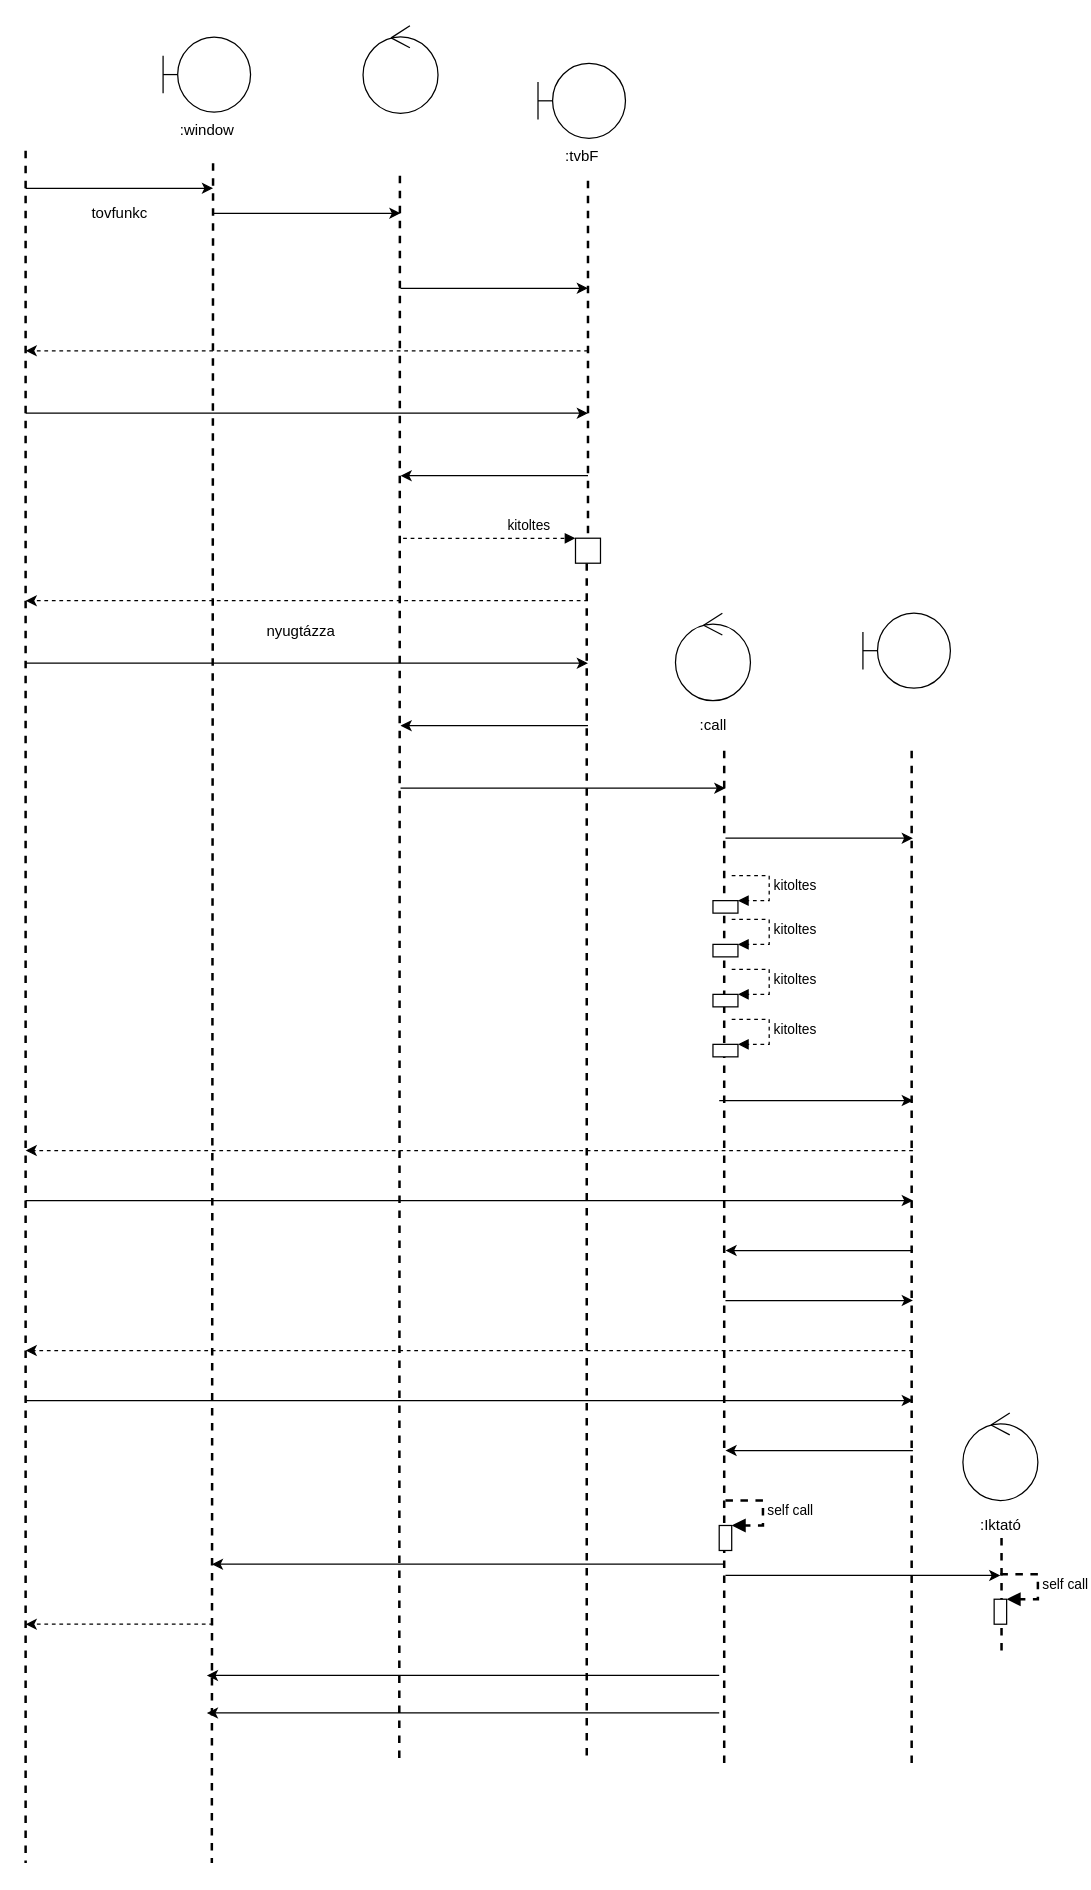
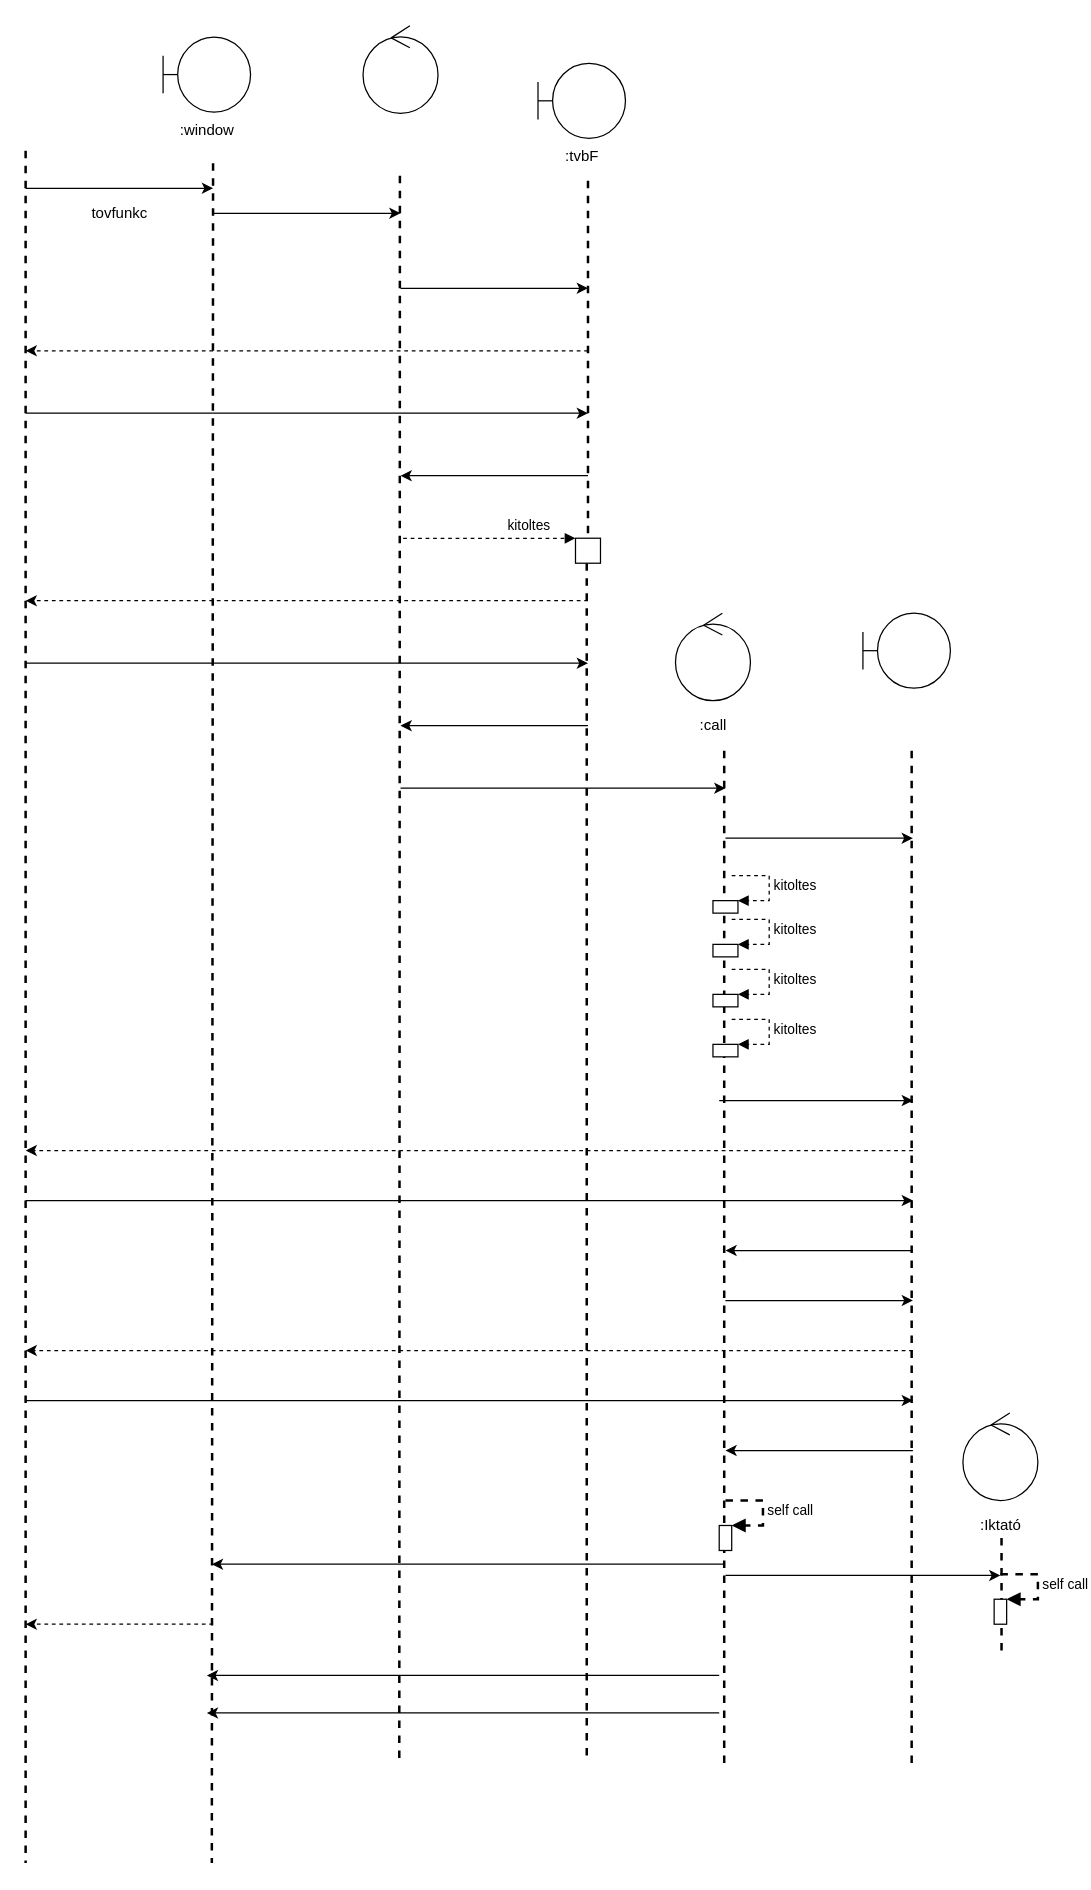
(301, 632) -> none
